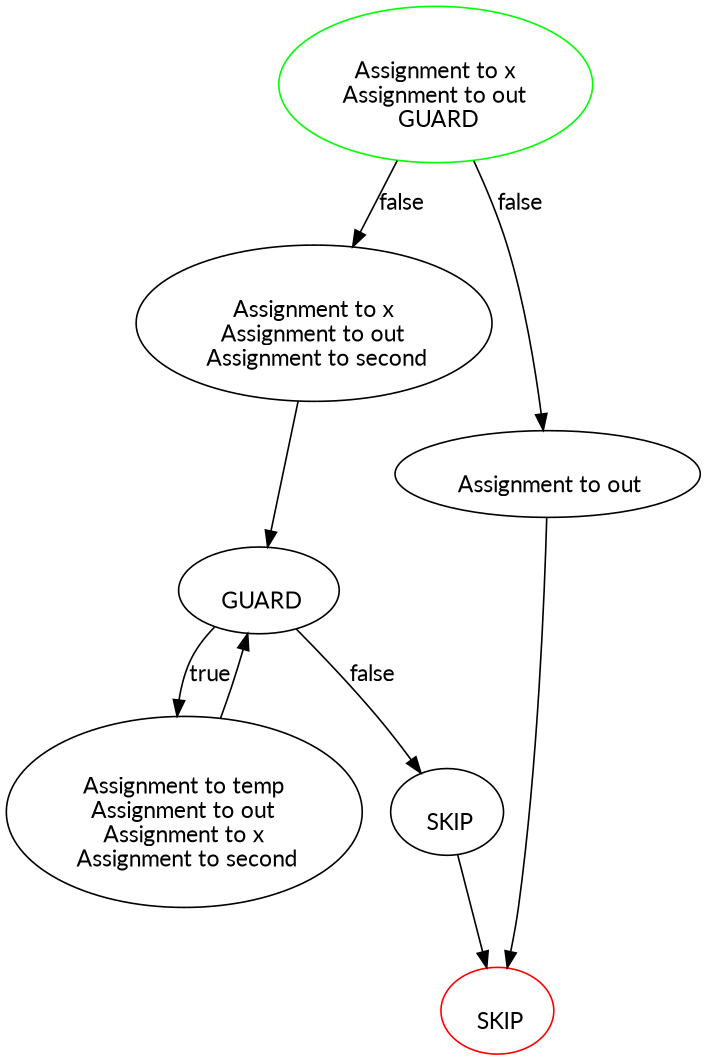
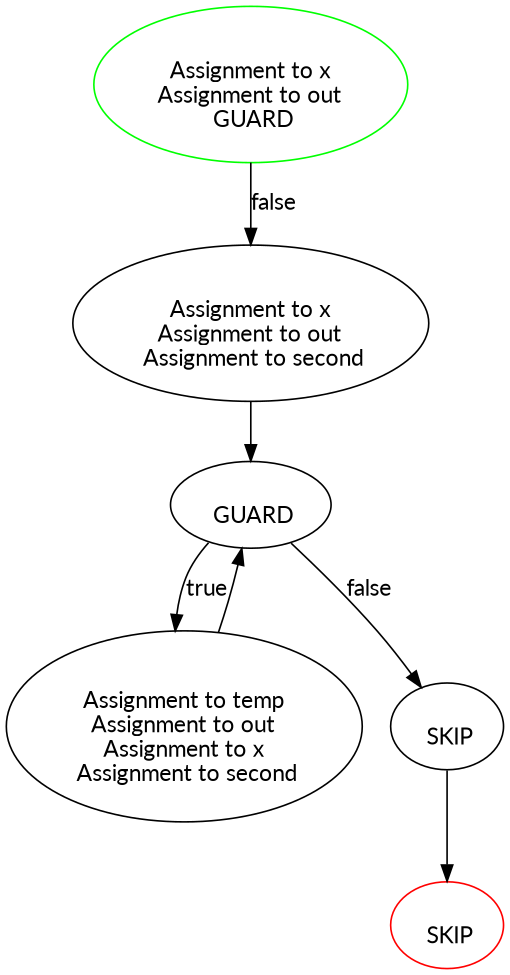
(548, 474) -> none
